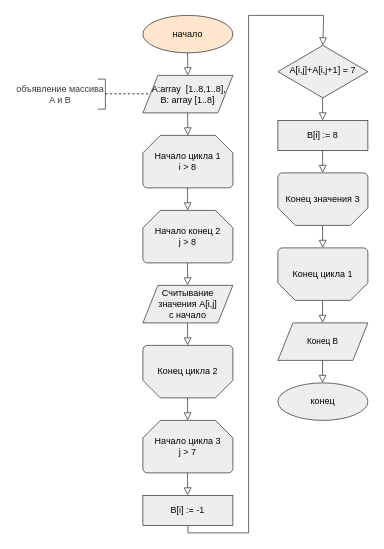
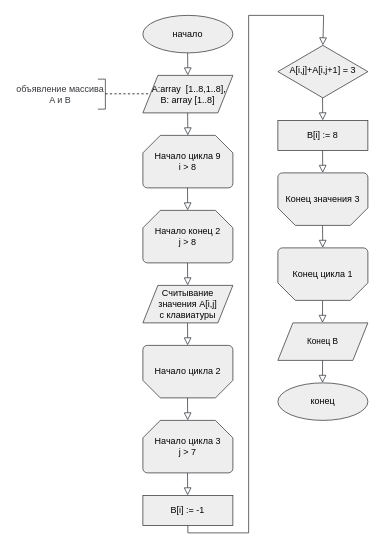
(188, 34) -> (188, 34)
(323, 70) -> (323, 70)
(188, 162) -> (188, 162)
(188, 304) -> (188, 304)
(188, 372) -> (188, 372)
